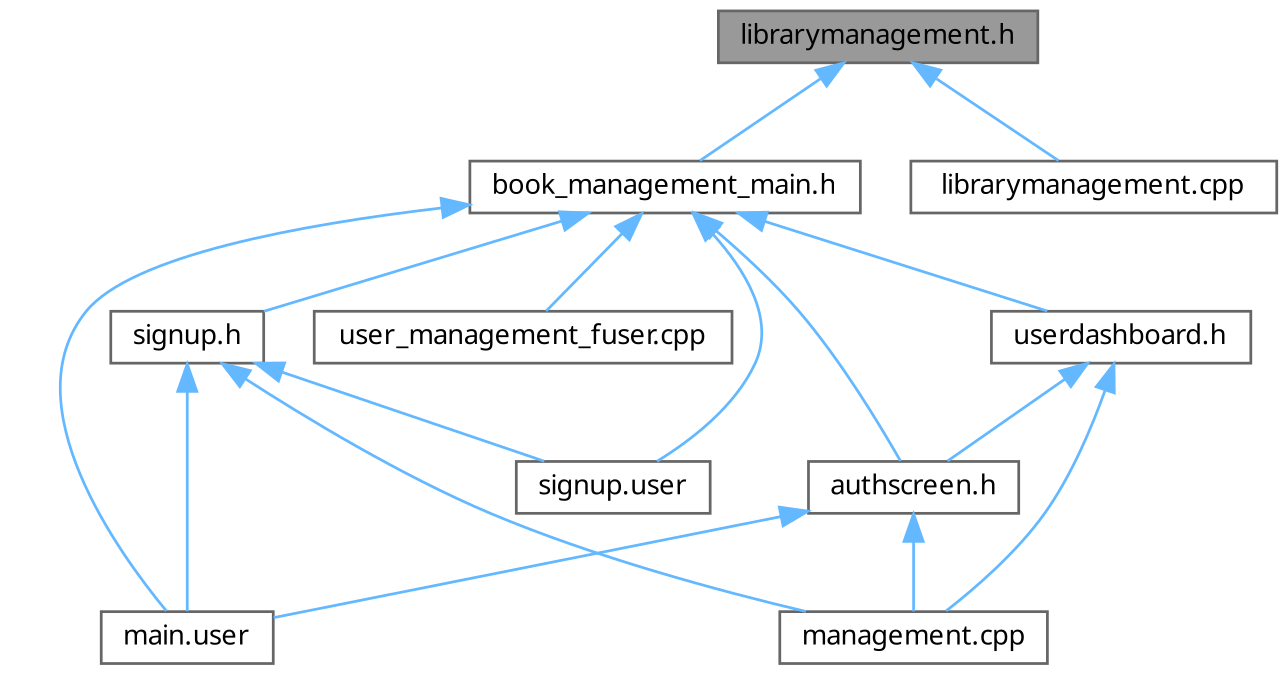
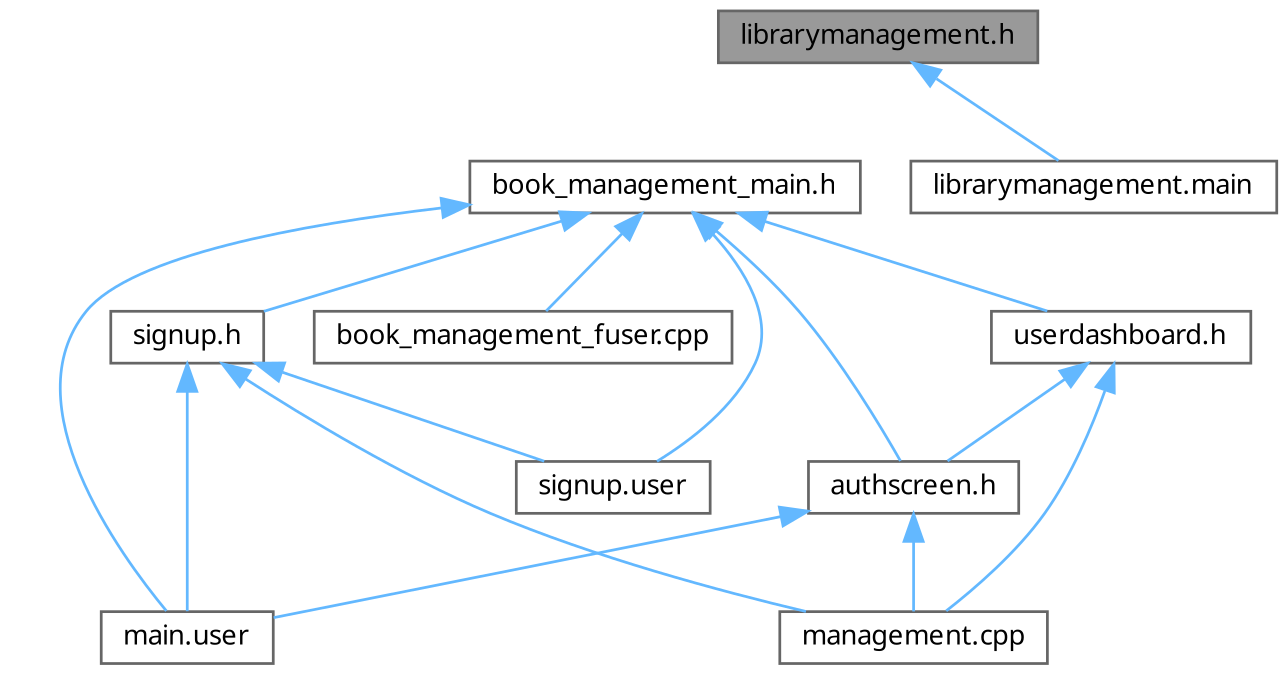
(760, 120) -> none
(1094, 187) -> (1094, 187)
(523, 337) -> (523, 337)
